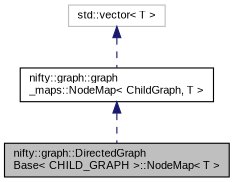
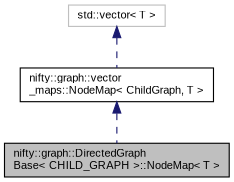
(117, 85) -> (117, 85)
